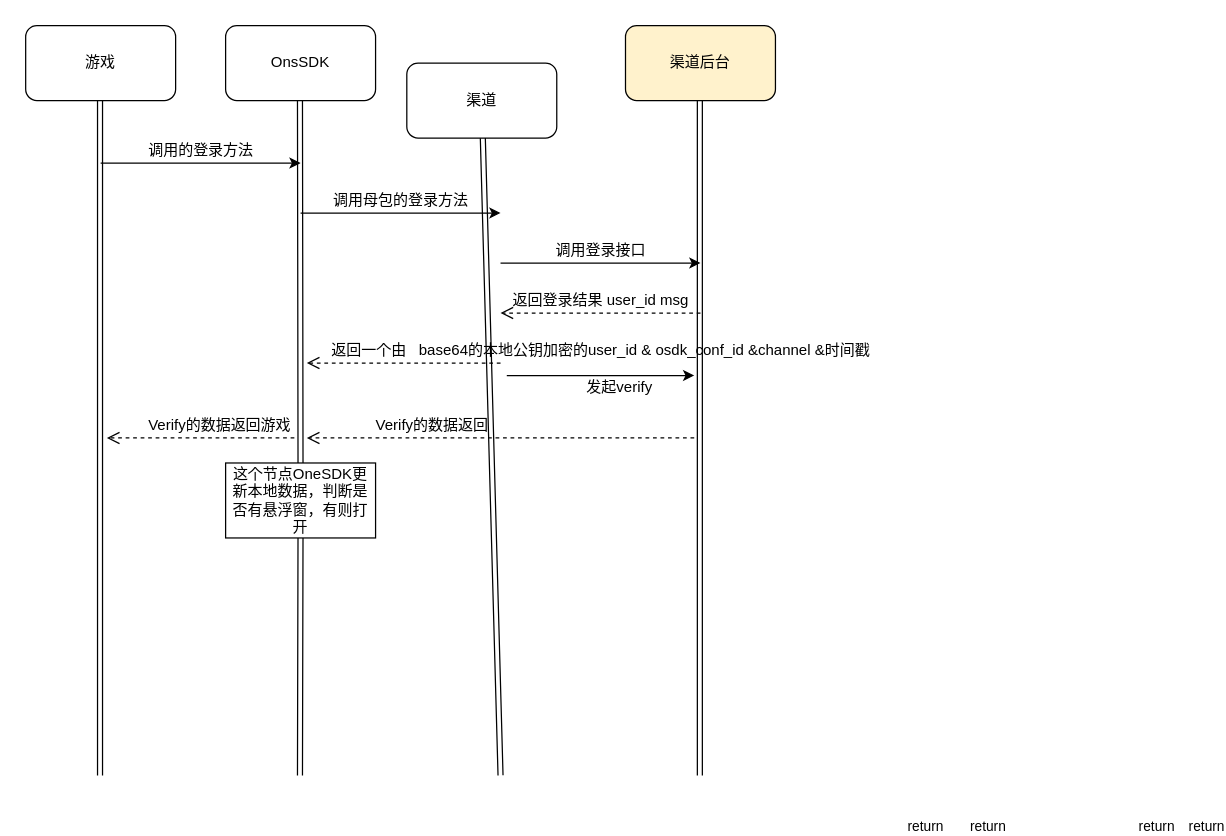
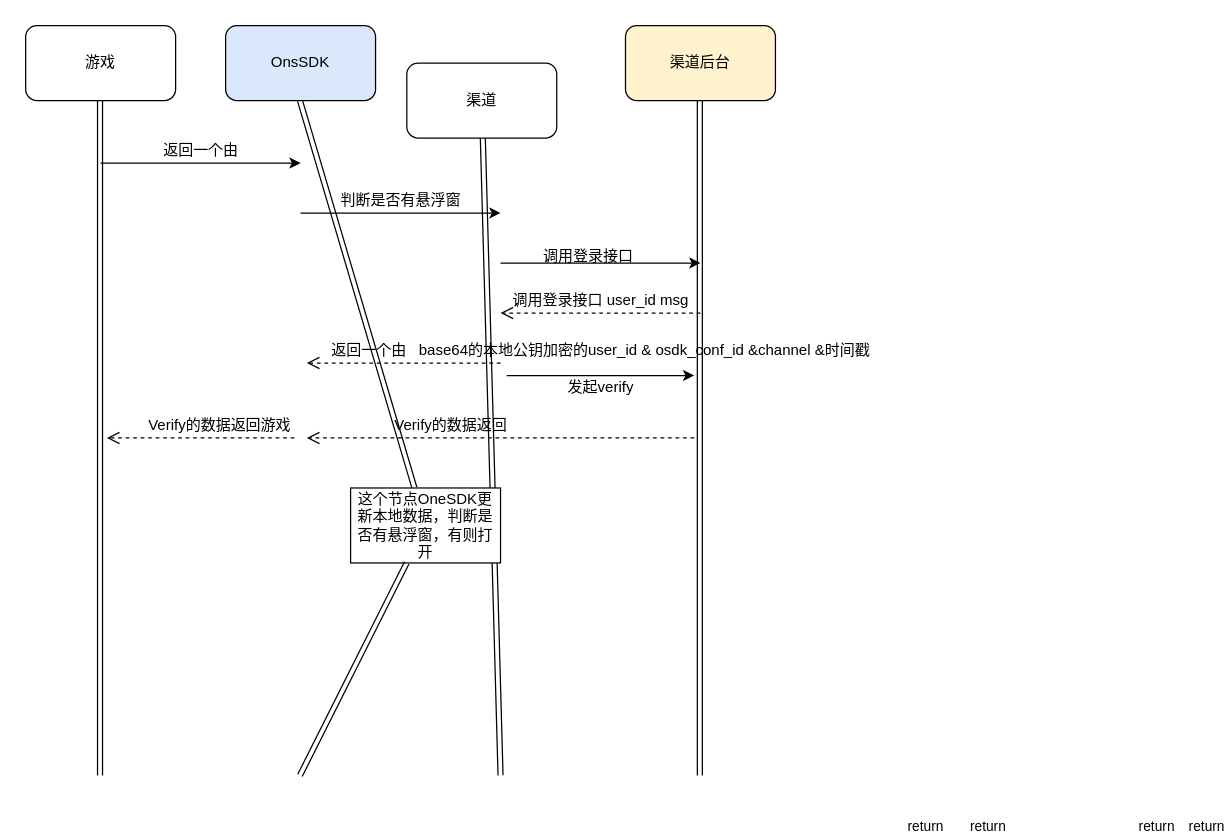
(301, 63) -> (301, 63)
(201, 151) -> (201, 151)
(401, 201) -> (401, 201)
(601, 251) -> (588, 257)
(601, 301) -> (601, 301)
(619, 388) -> (601, 388)
(432, 426) -> (451, 426)
(301, 501) -> (426, 526)
